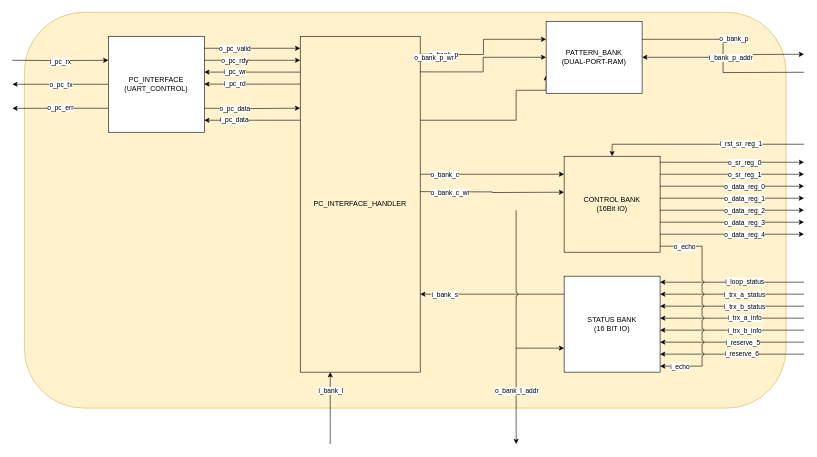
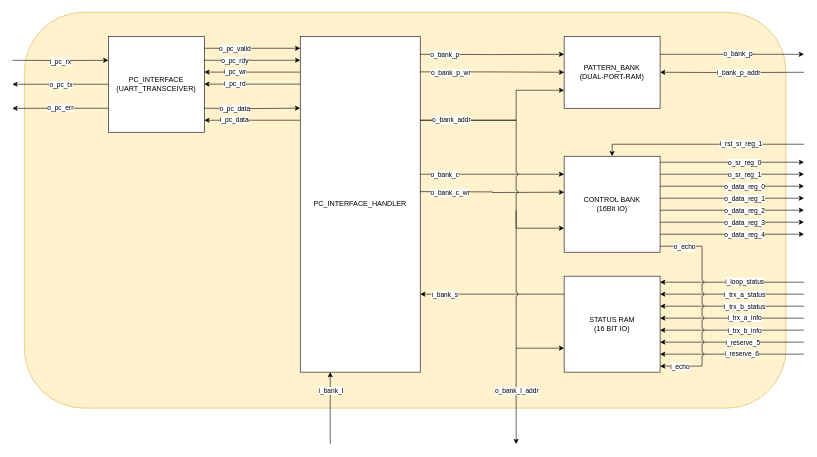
(594, 57) -> (612, 72)
(156, 84) -> (156, 84)
none -> (516, 176)
(360, 204) -> (360, 204)
(612, 204) -> (612, 204)
(612, 324) -> (612, 324)
